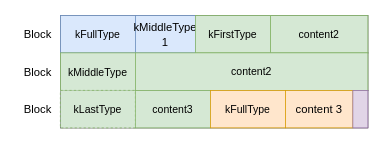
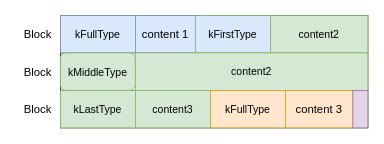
(165, 34) -> (165, 34)
(233, 34) -> (233, 34)
(98, 72) -> (98, 72)
(98, 109) -> (98, 109)
